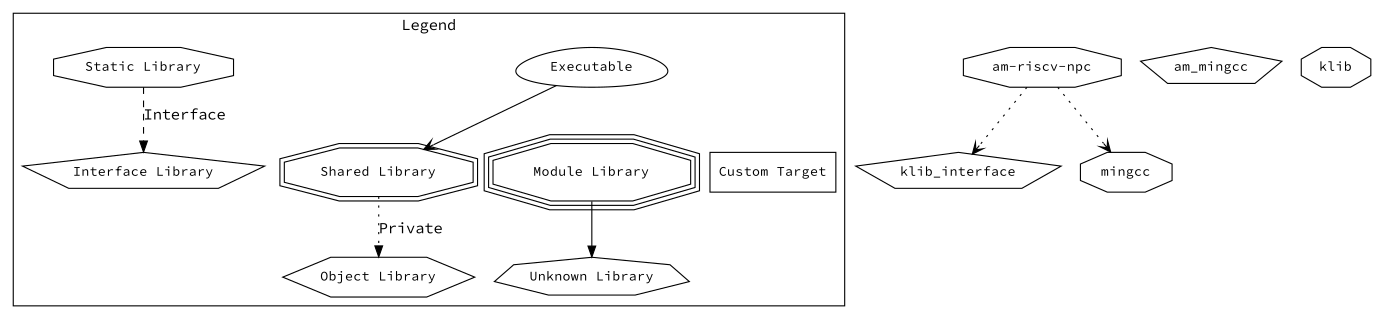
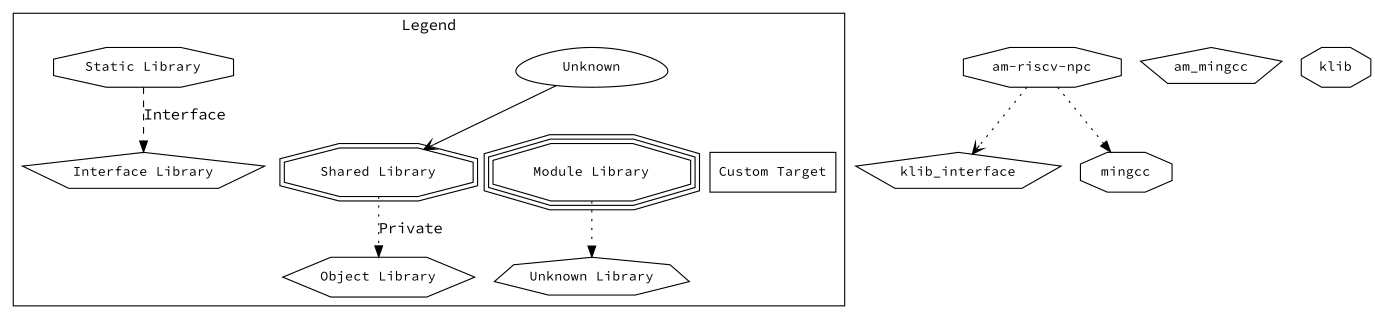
(592, 67) -> (592, 67)
(1081, 115) -> (1081, 115)
(592, 224) -> (592, 224)
